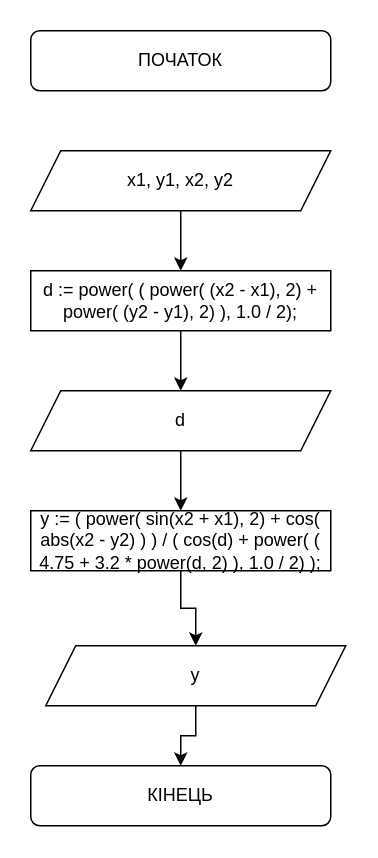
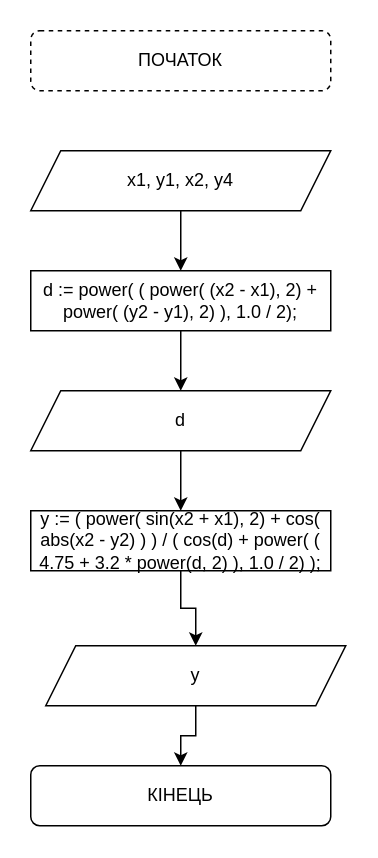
(181, 61) -> (181, 61)
(181, 181) -> (181, 181)
